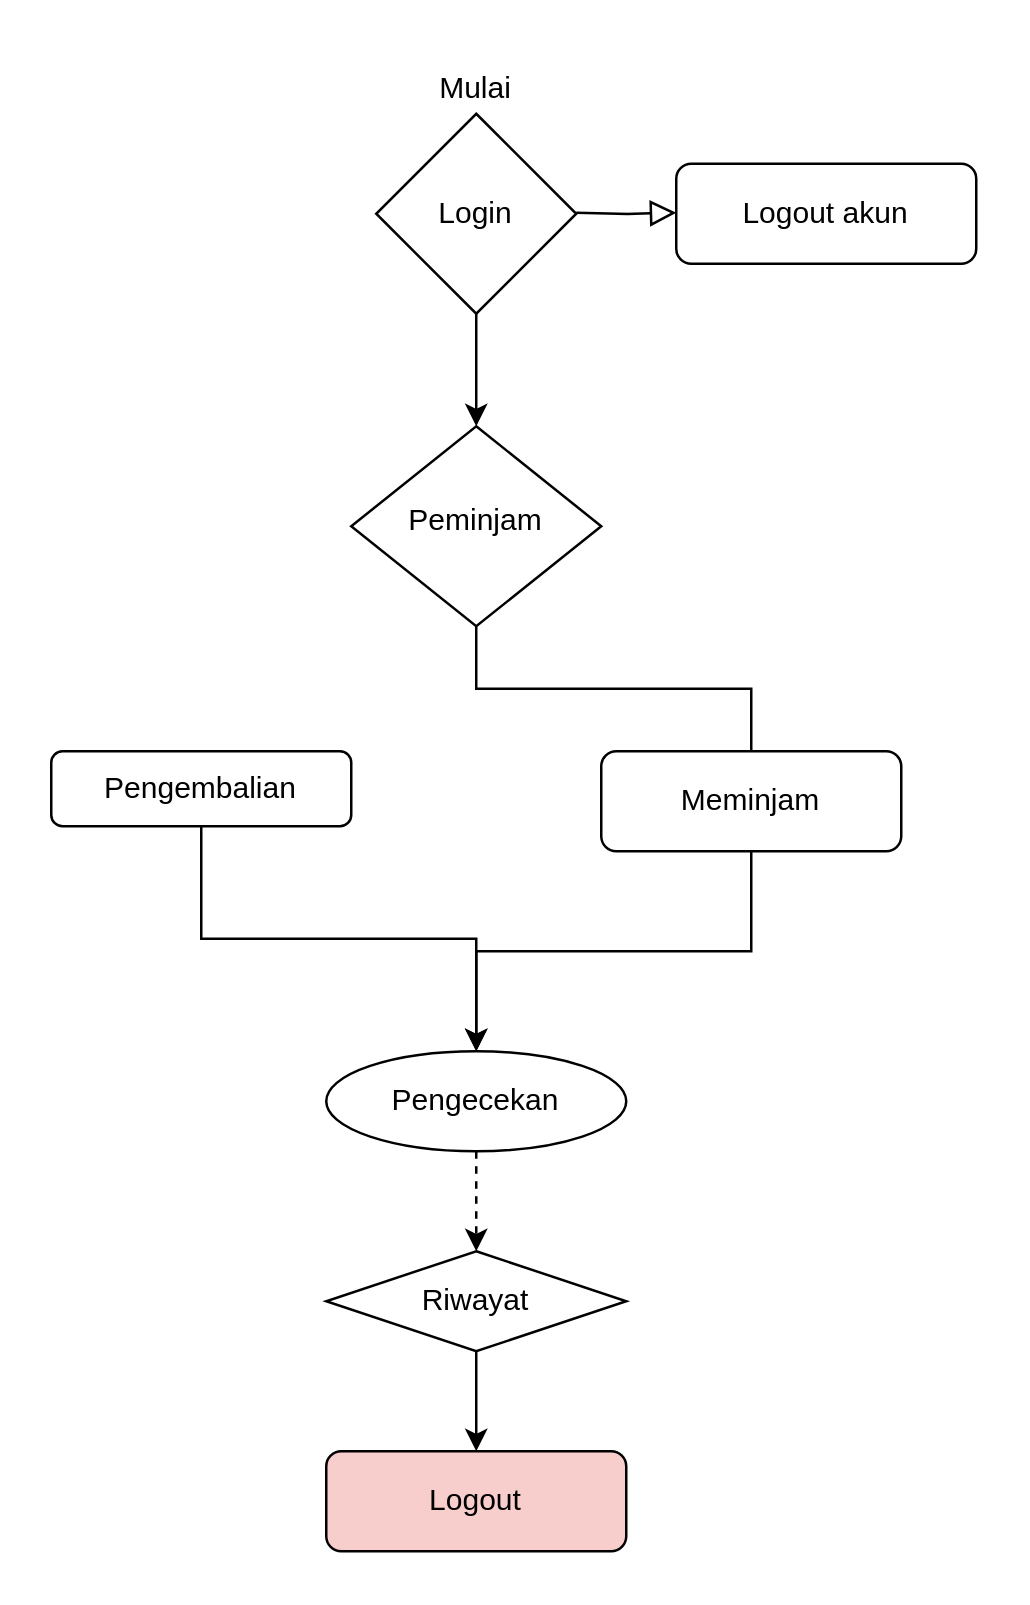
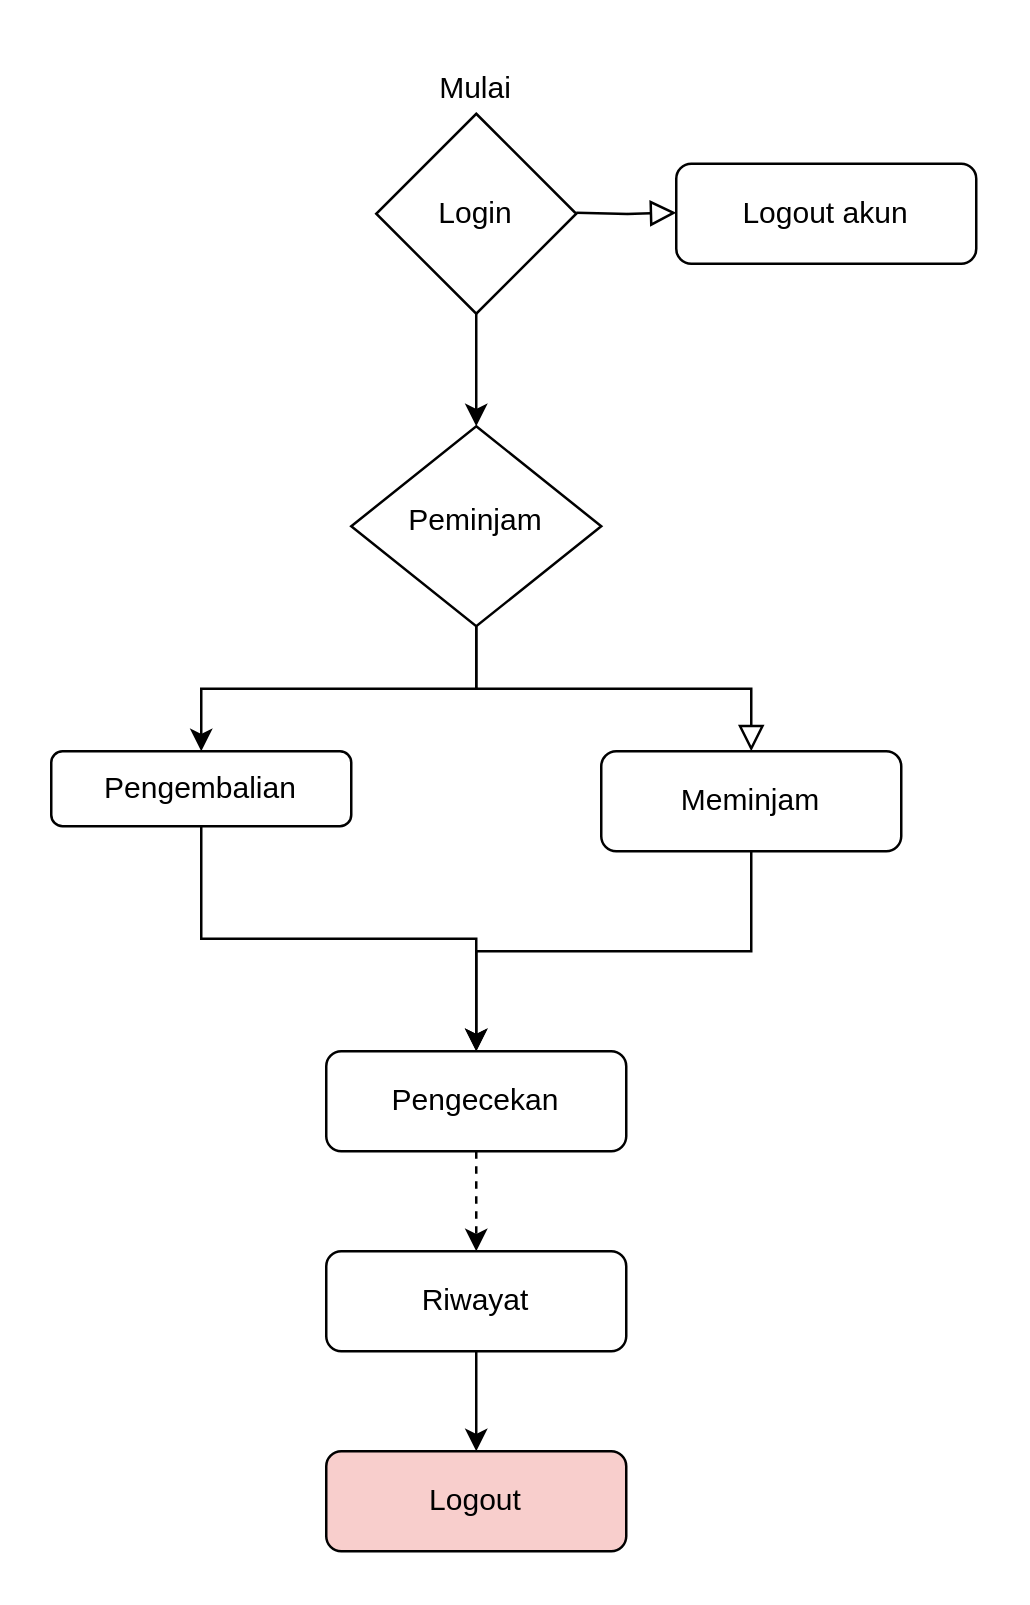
none -> (315, 689)
(751, 736) -> (751, 724)
(476, 1101) -> (476, 1101)
(476, 1301) -> (476, 1301)
